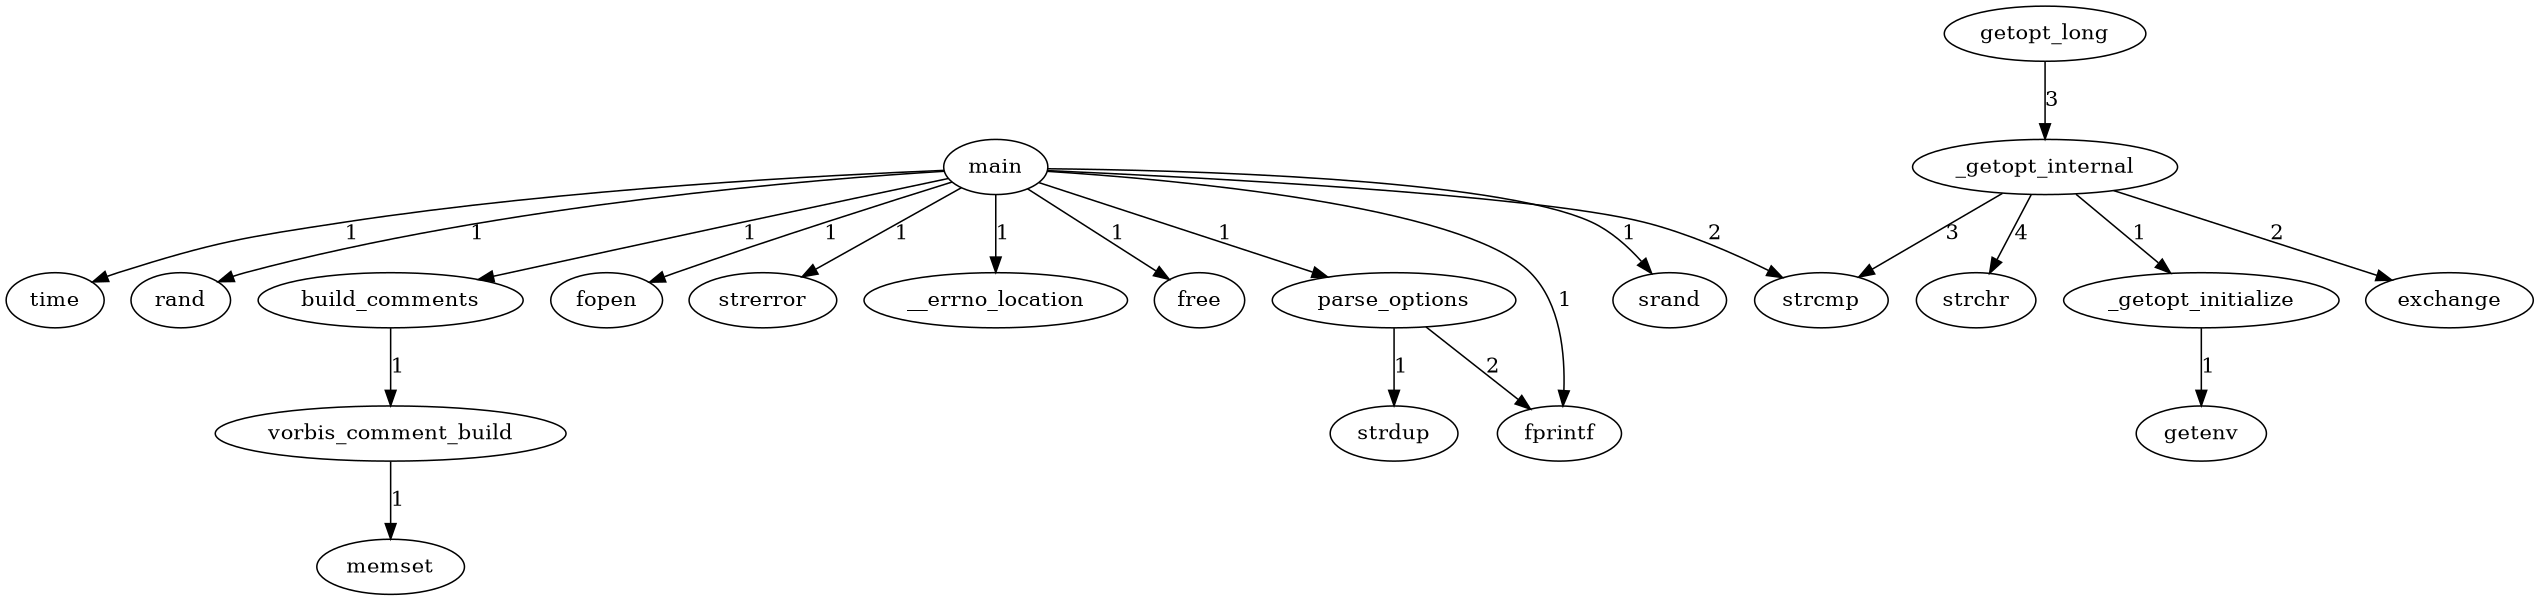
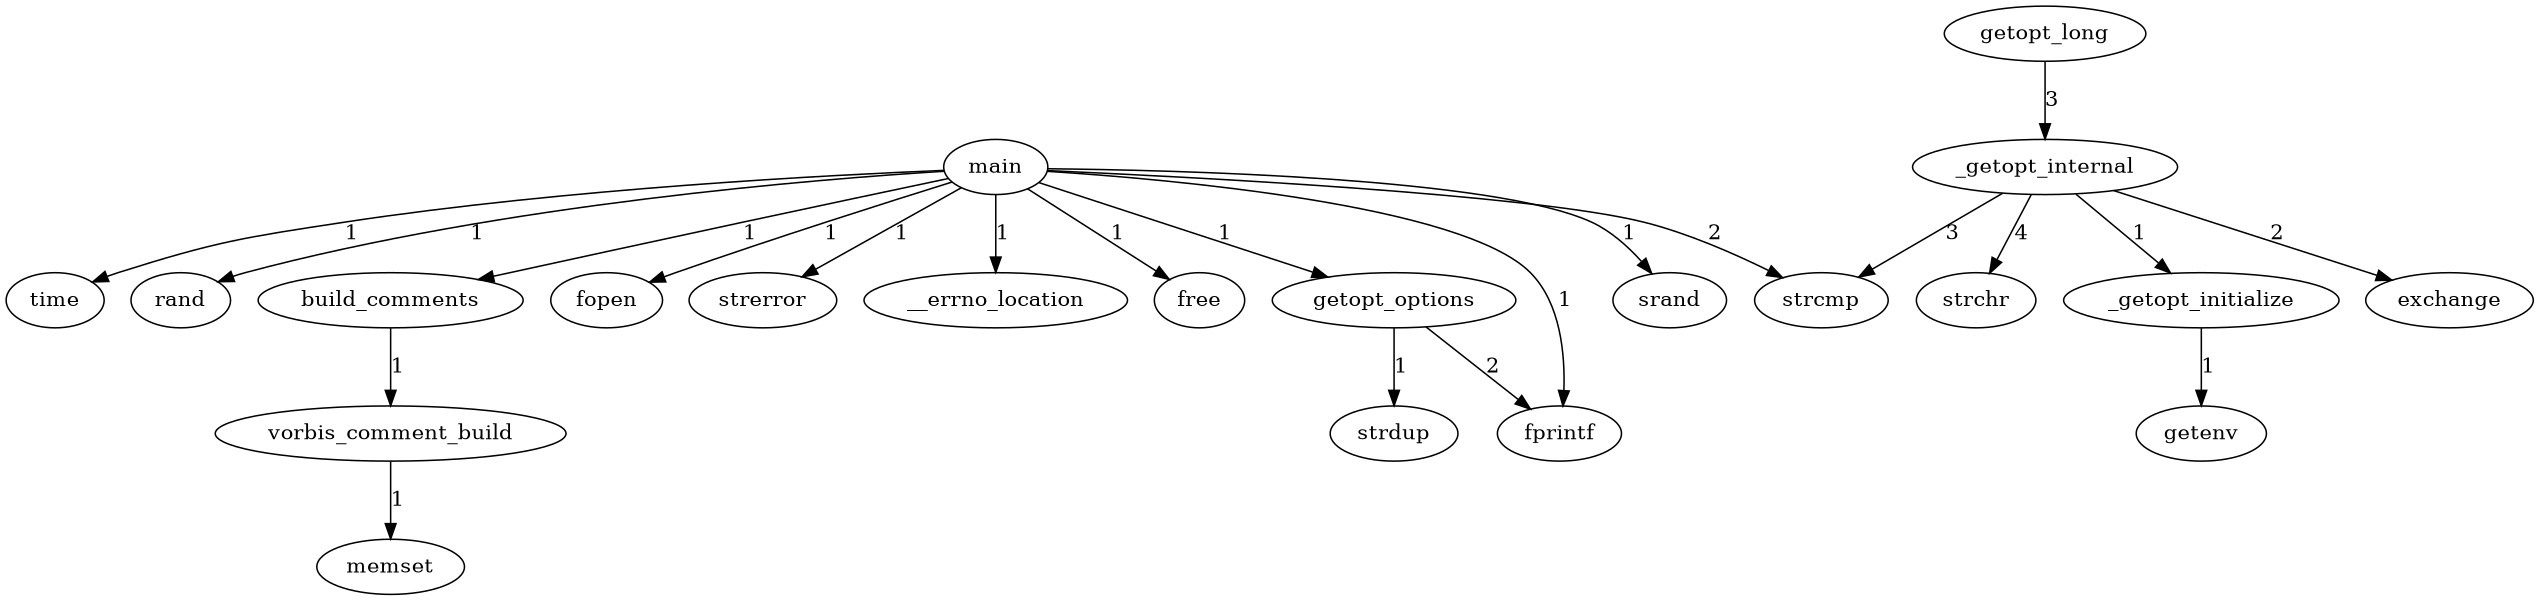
(1394, 300) -> (1394, 300)
